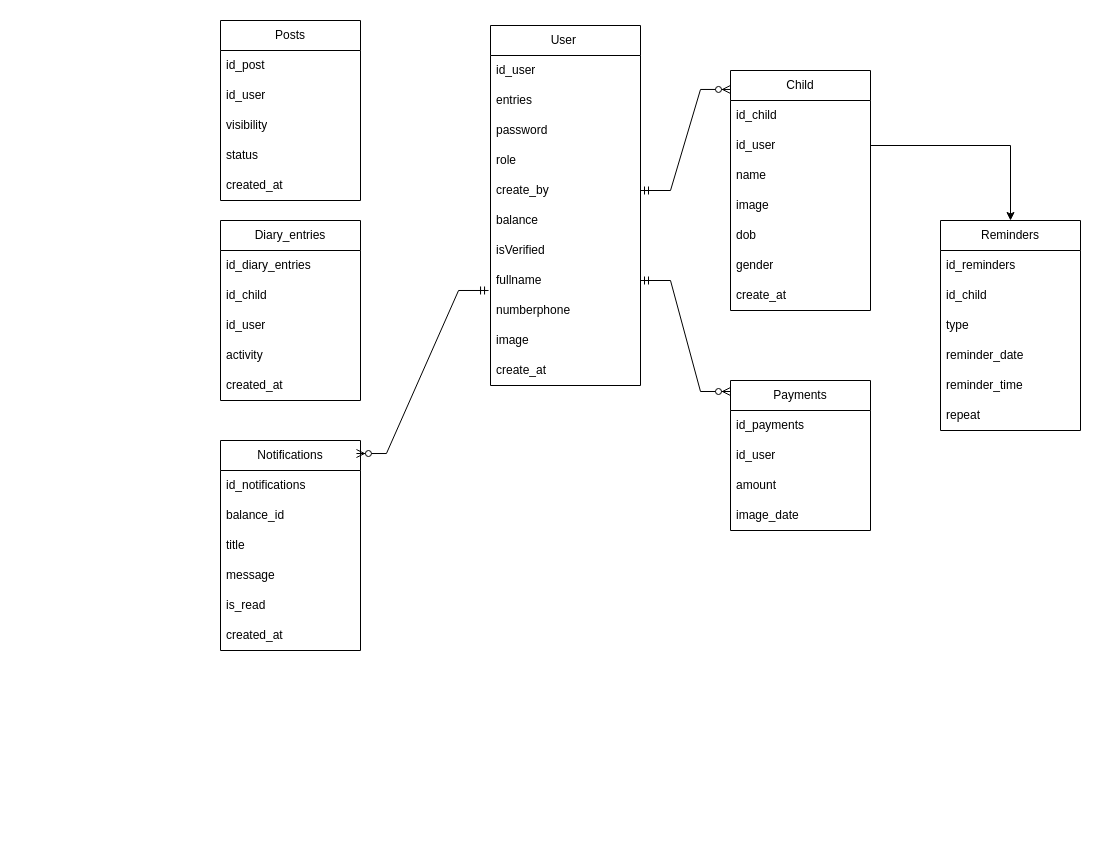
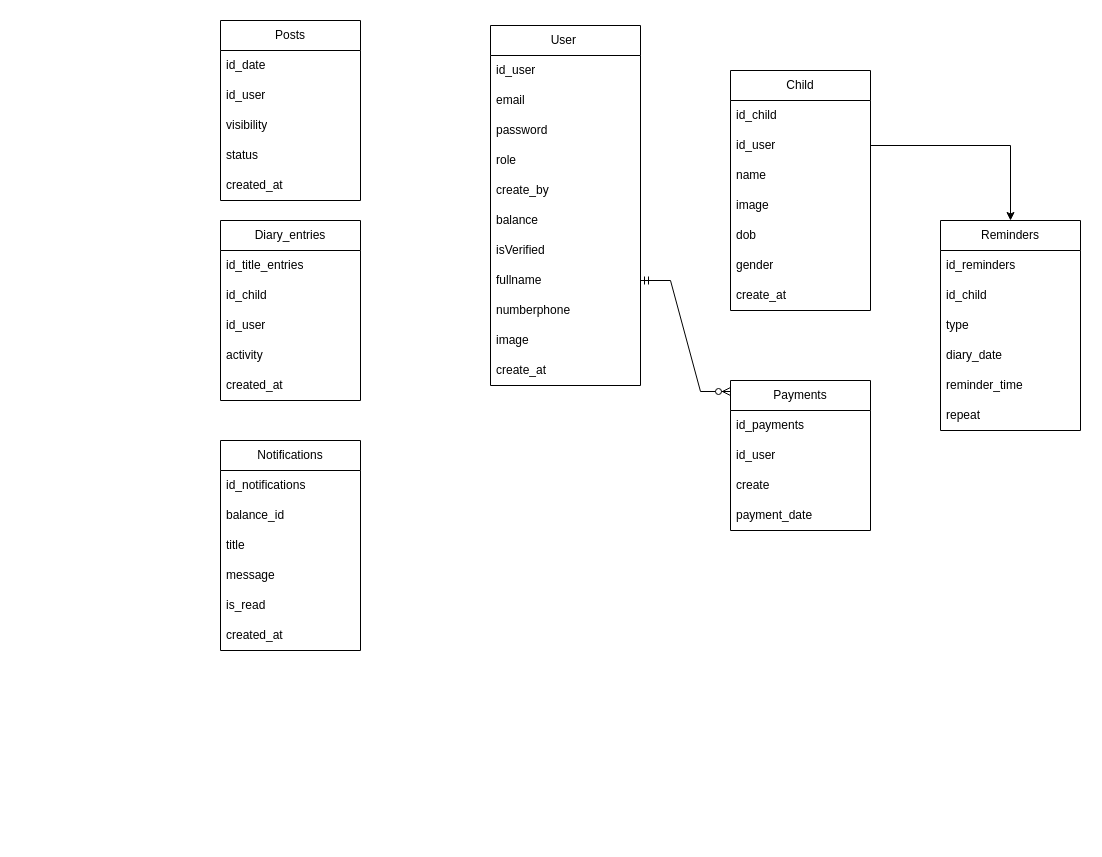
(248, 66) -> (248, 66)
(518, 101) -> (510, 101)
(686, 139) -> none
(276, 266) -> (274, 266)
(989, 356) -> (979, 356)
(422, 372) -> none
(757, 486) -> (757, 486)
(769, 516) -> (777, 516)
